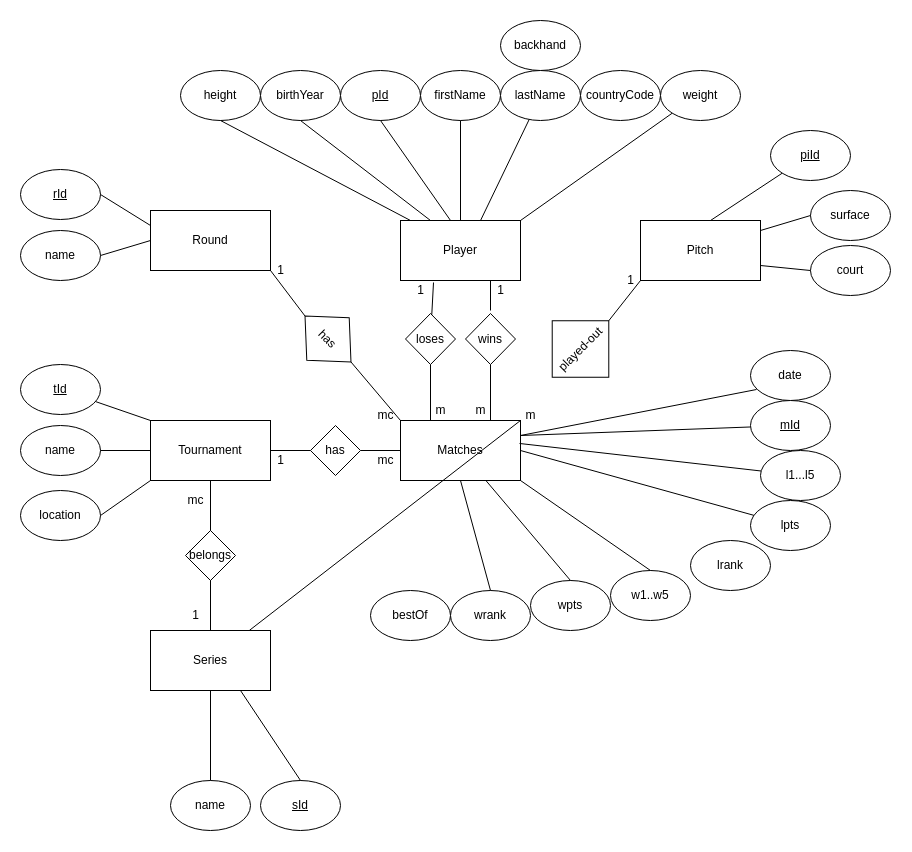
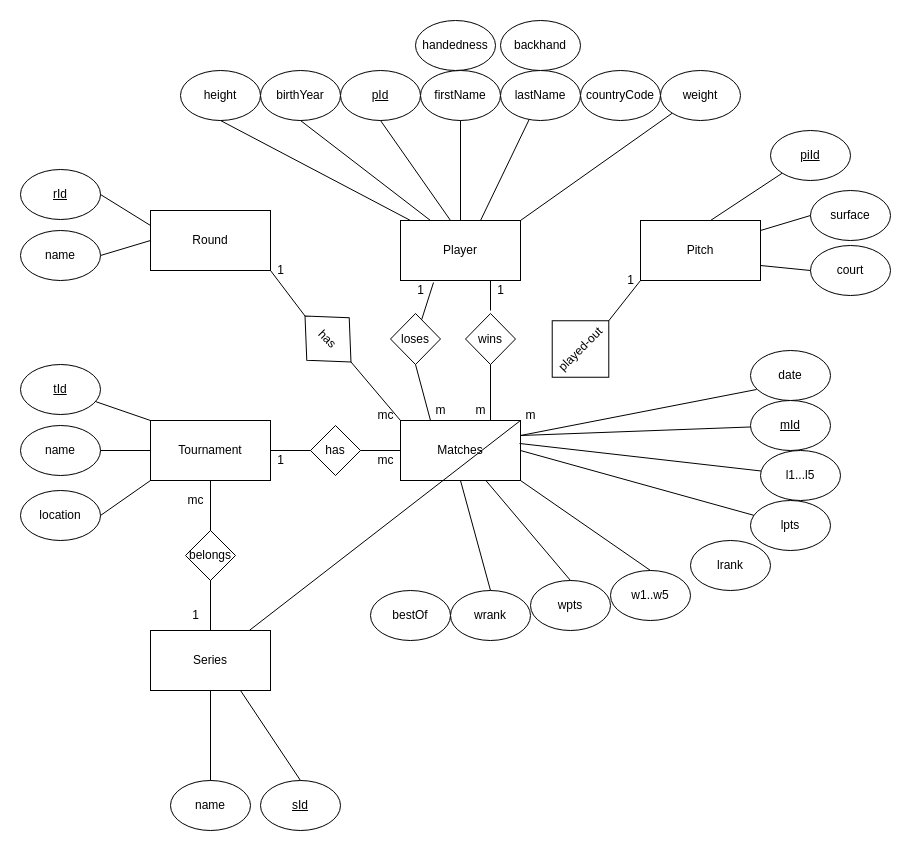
none -> (456, 46)
(431, 339) -> (416, 339)
